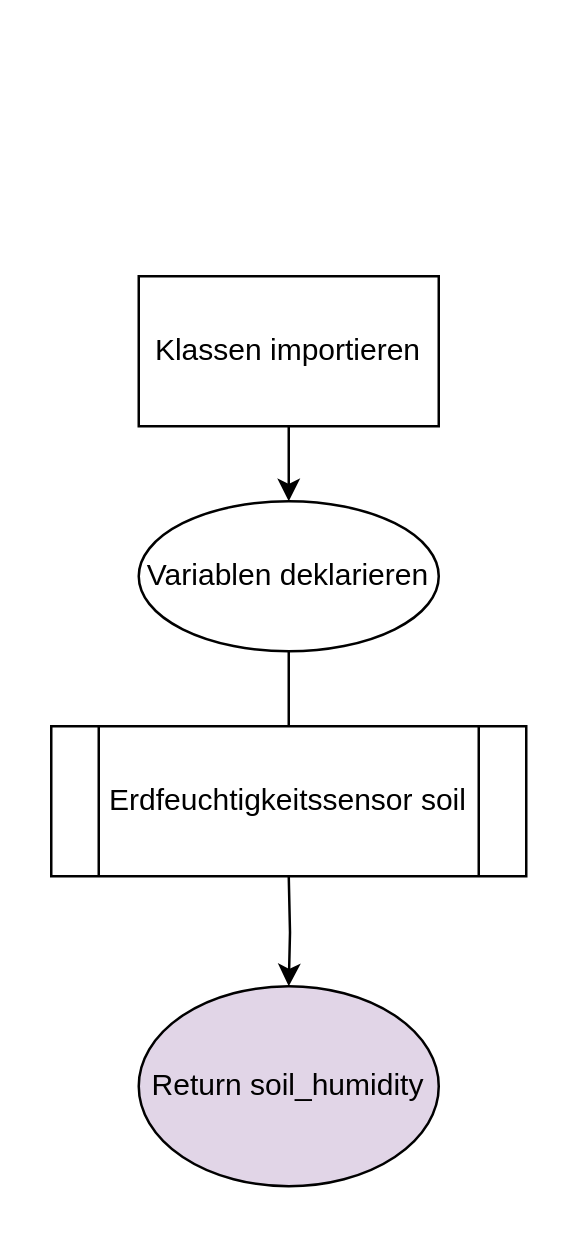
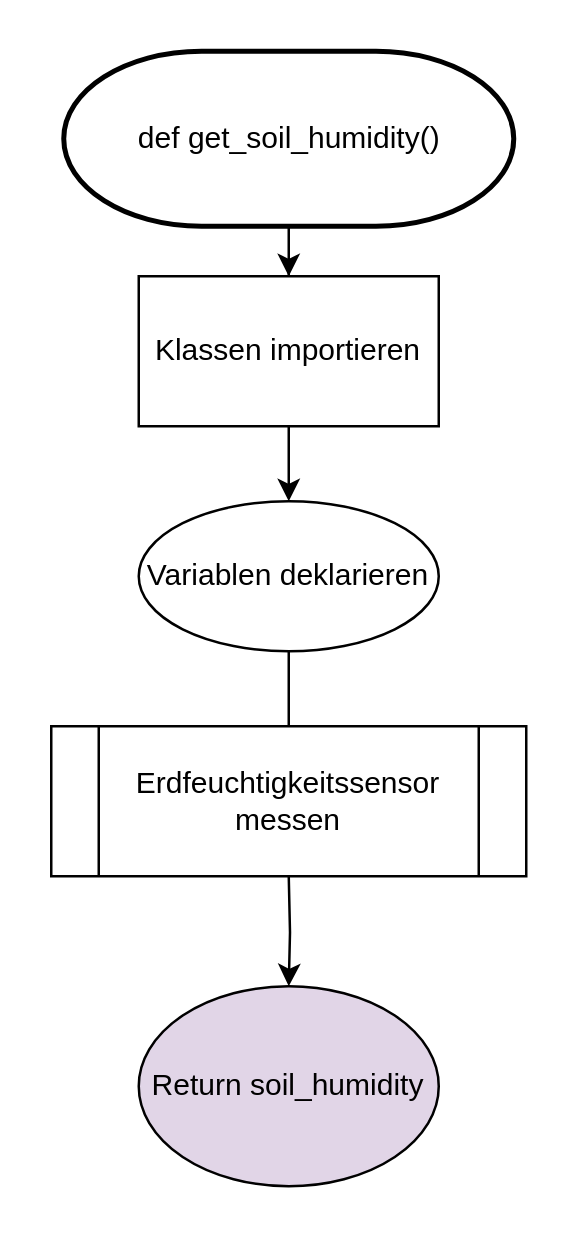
none -> (289, 139)
none -> (289, 259)
(289, 801) -> (289, 801)
